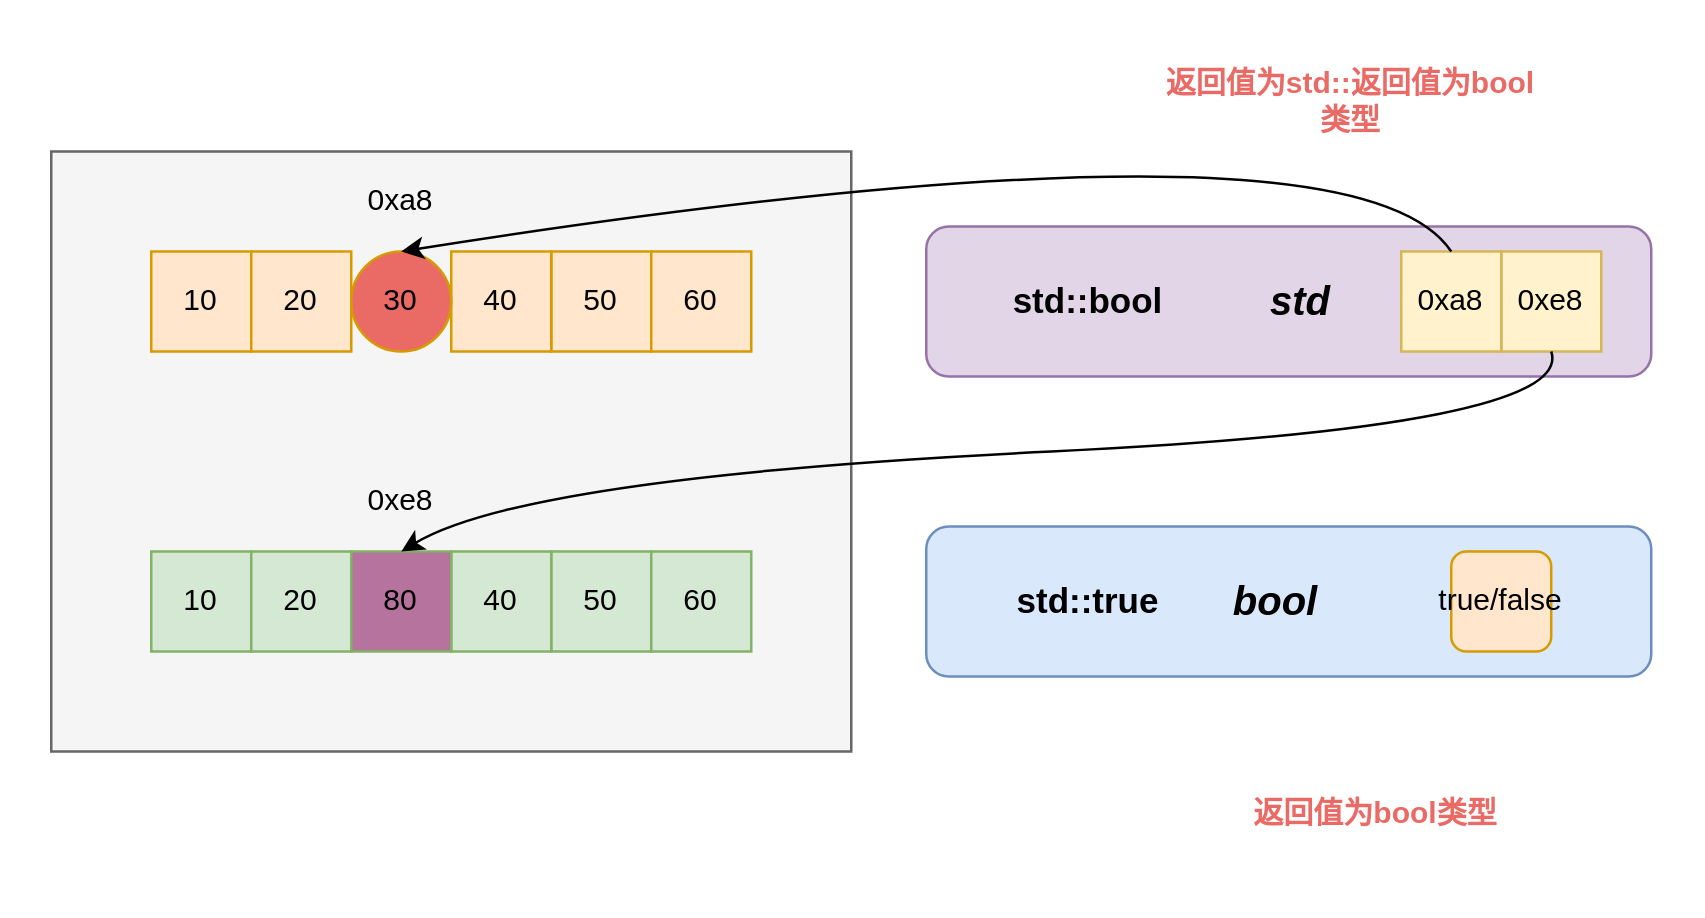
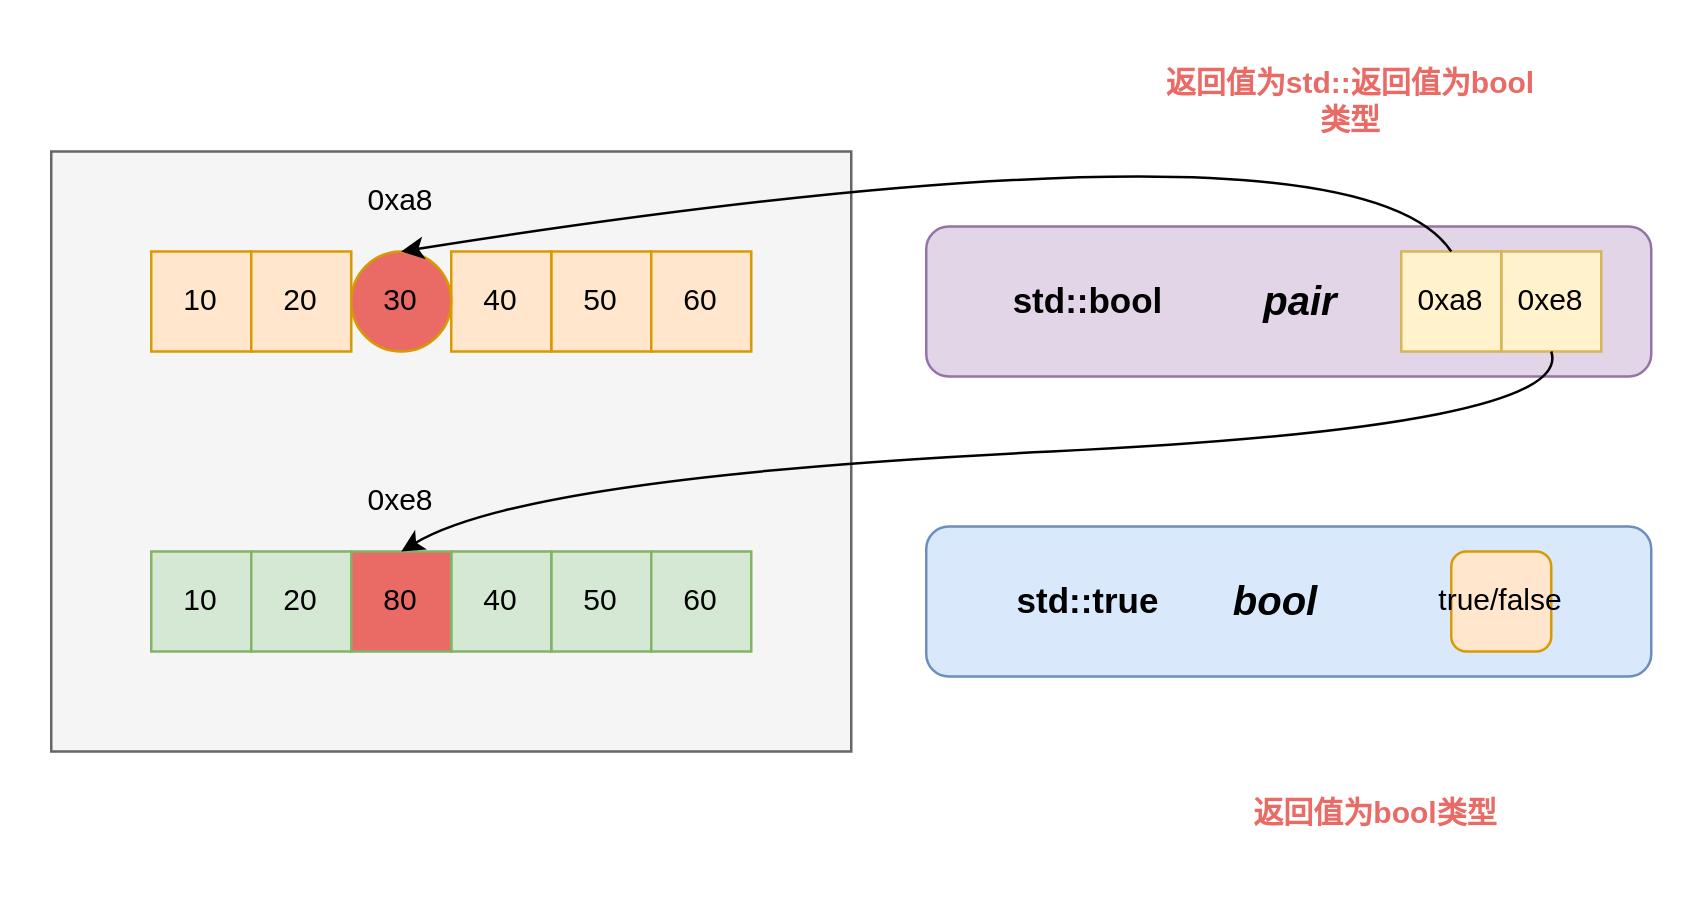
(1301, 301) -> (1301, 301)
(401, 601) -> (401, 601)
